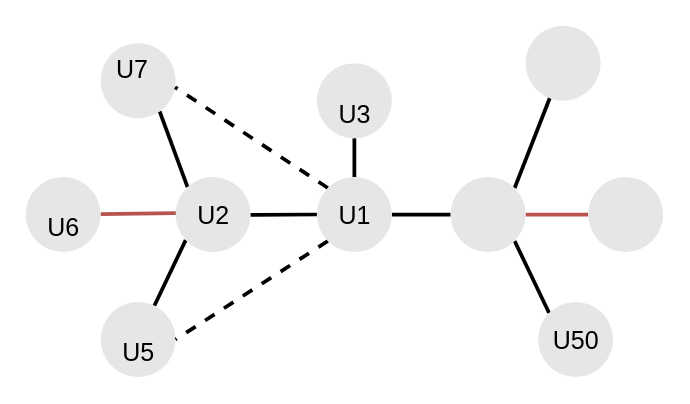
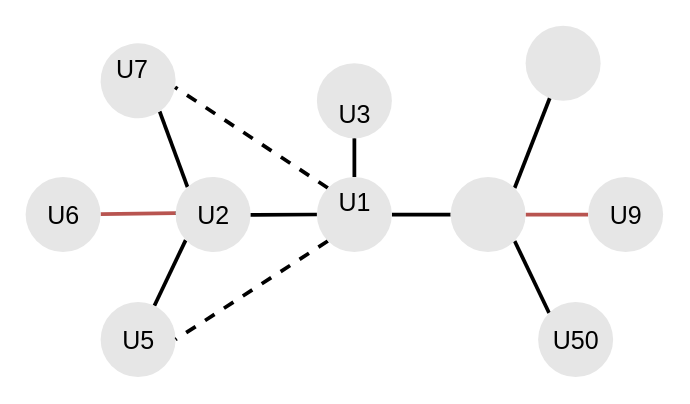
(354, 214) -> (354, 202)
none -> (626, 214)
(63, 227) -> (63, 214)
(138, 352) -> (138, 339)
